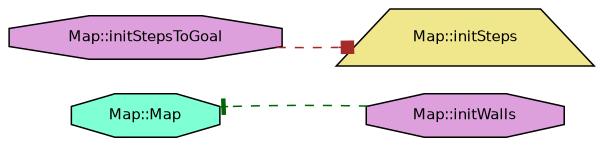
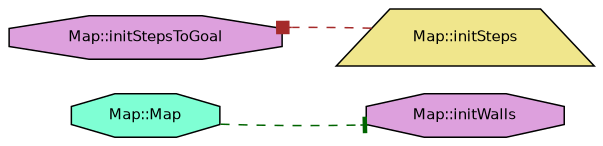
(308, 48) -> (332, 27)
(298, 105) -> (290, 126)
